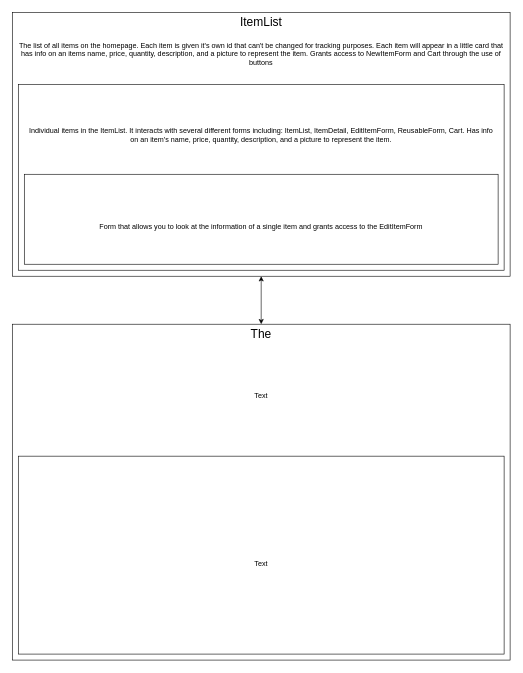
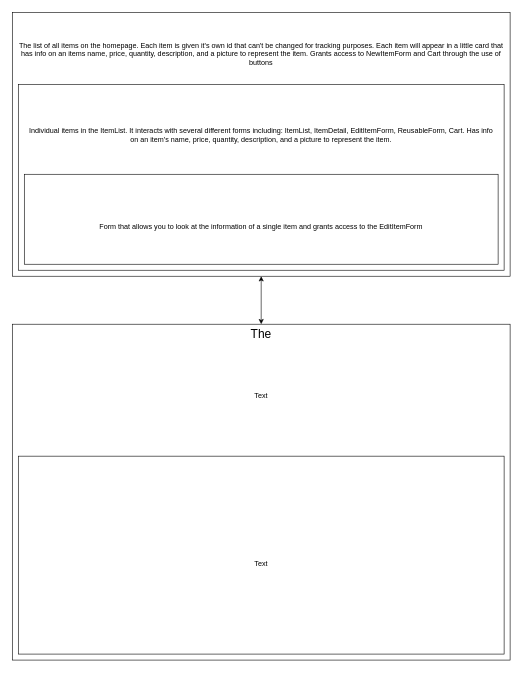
(261, 21) -> none
